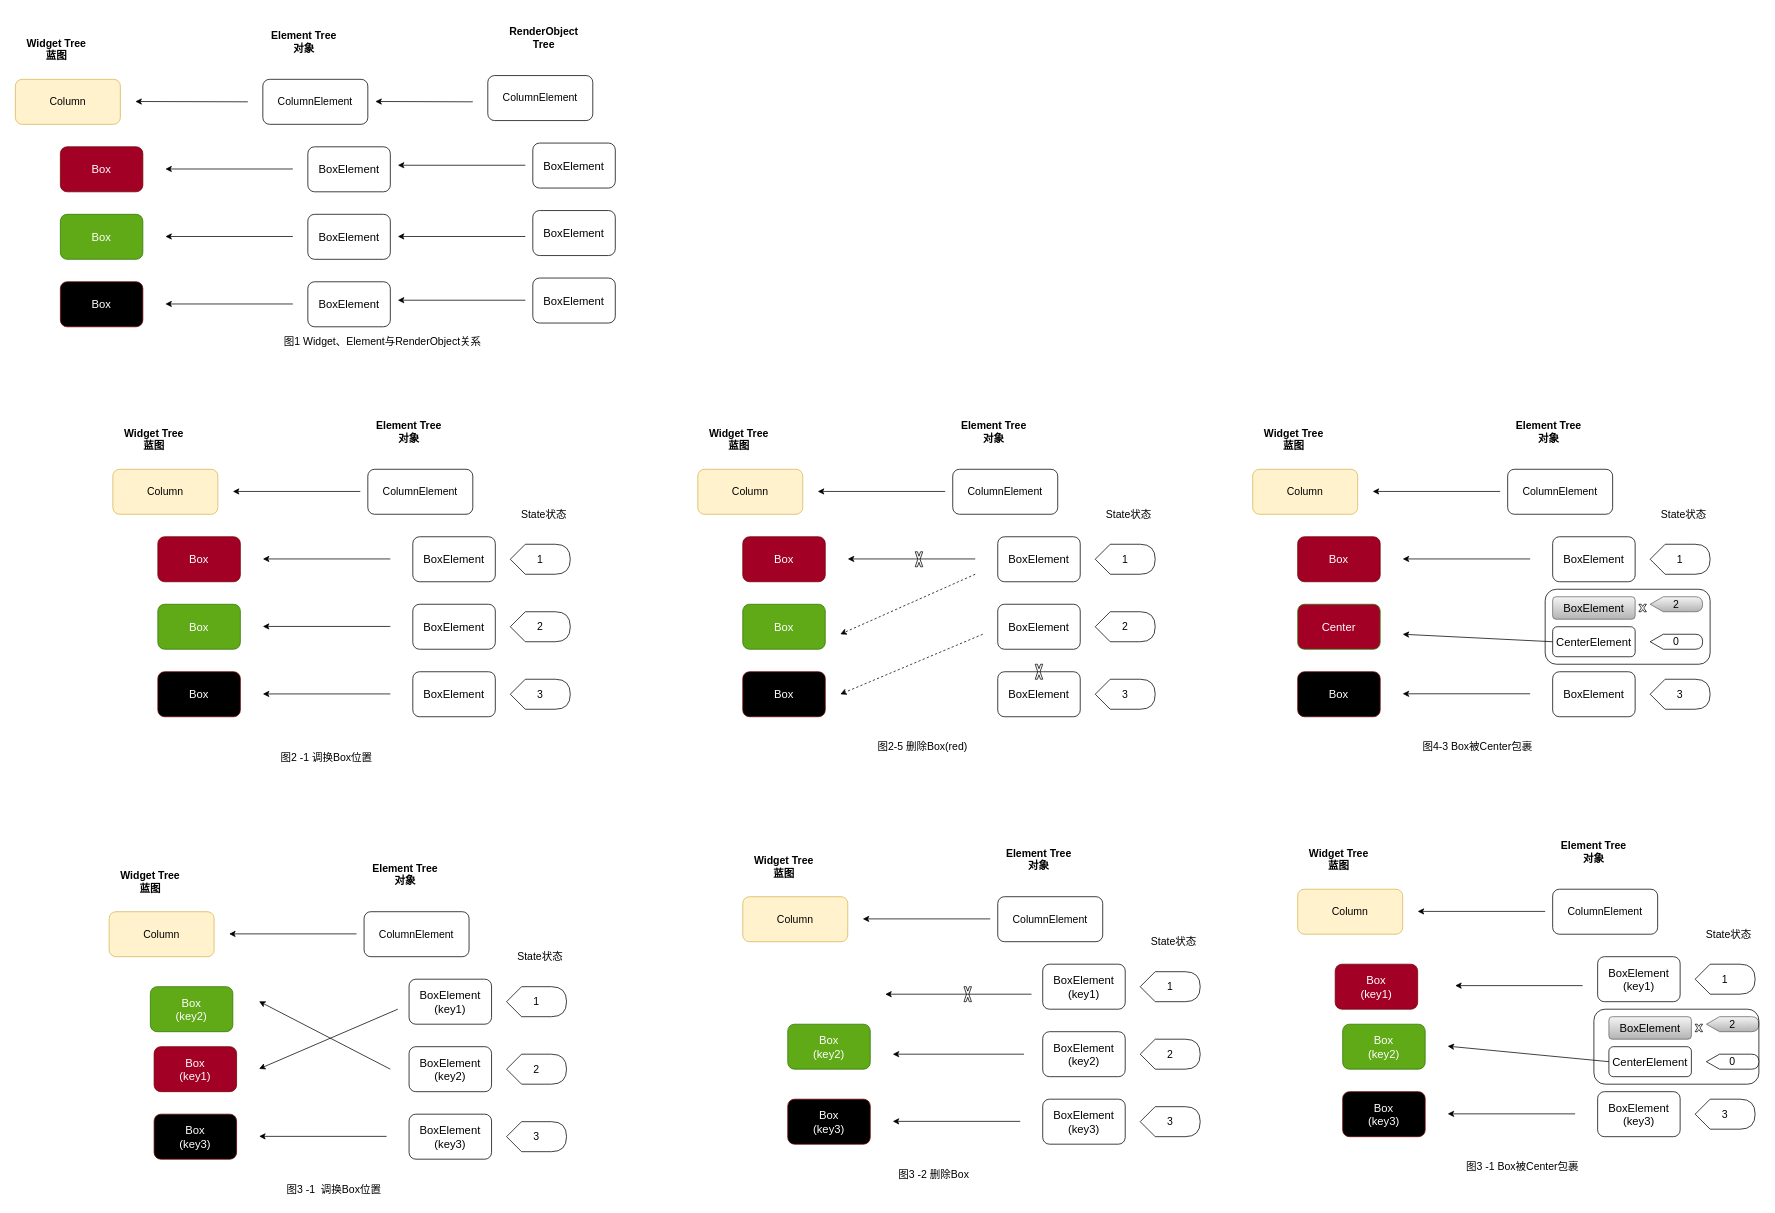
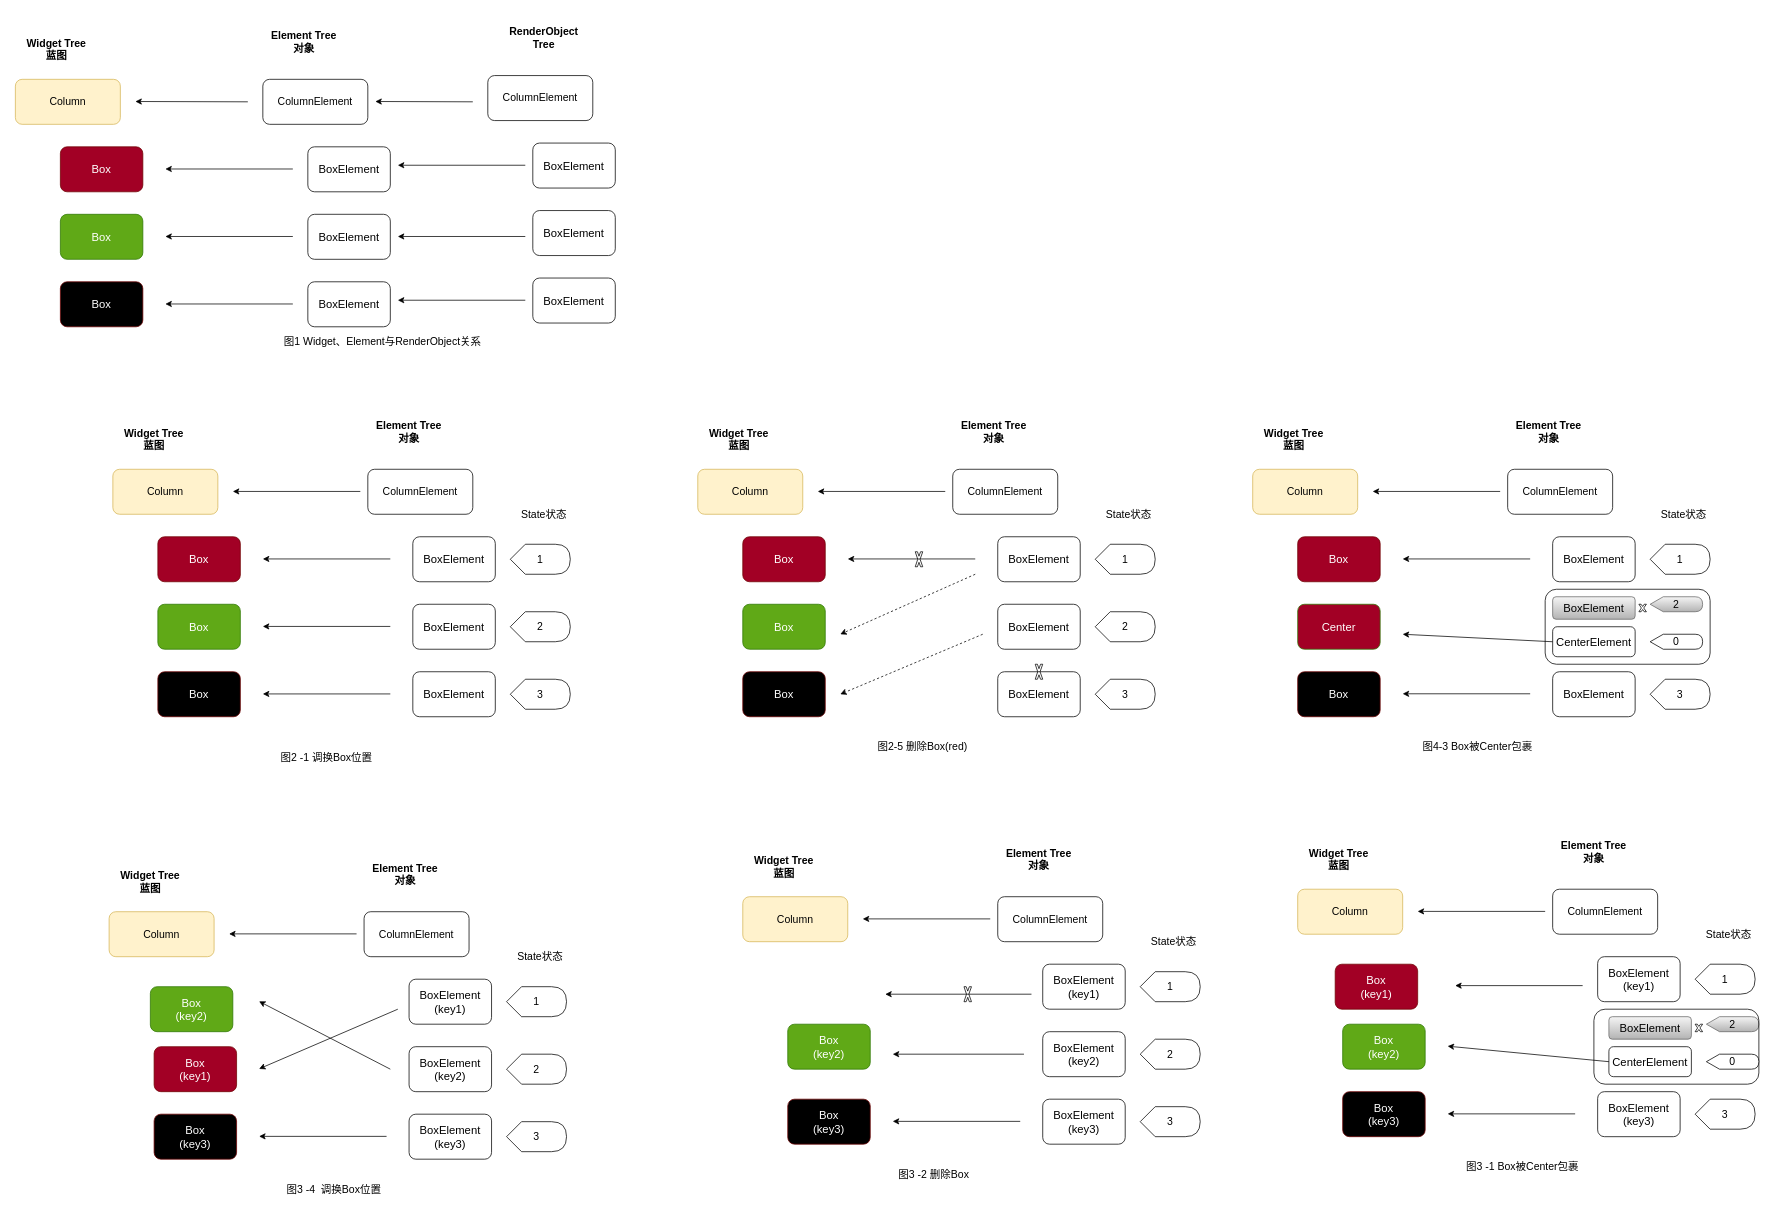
(334, 1189) -> (334, 1189)
